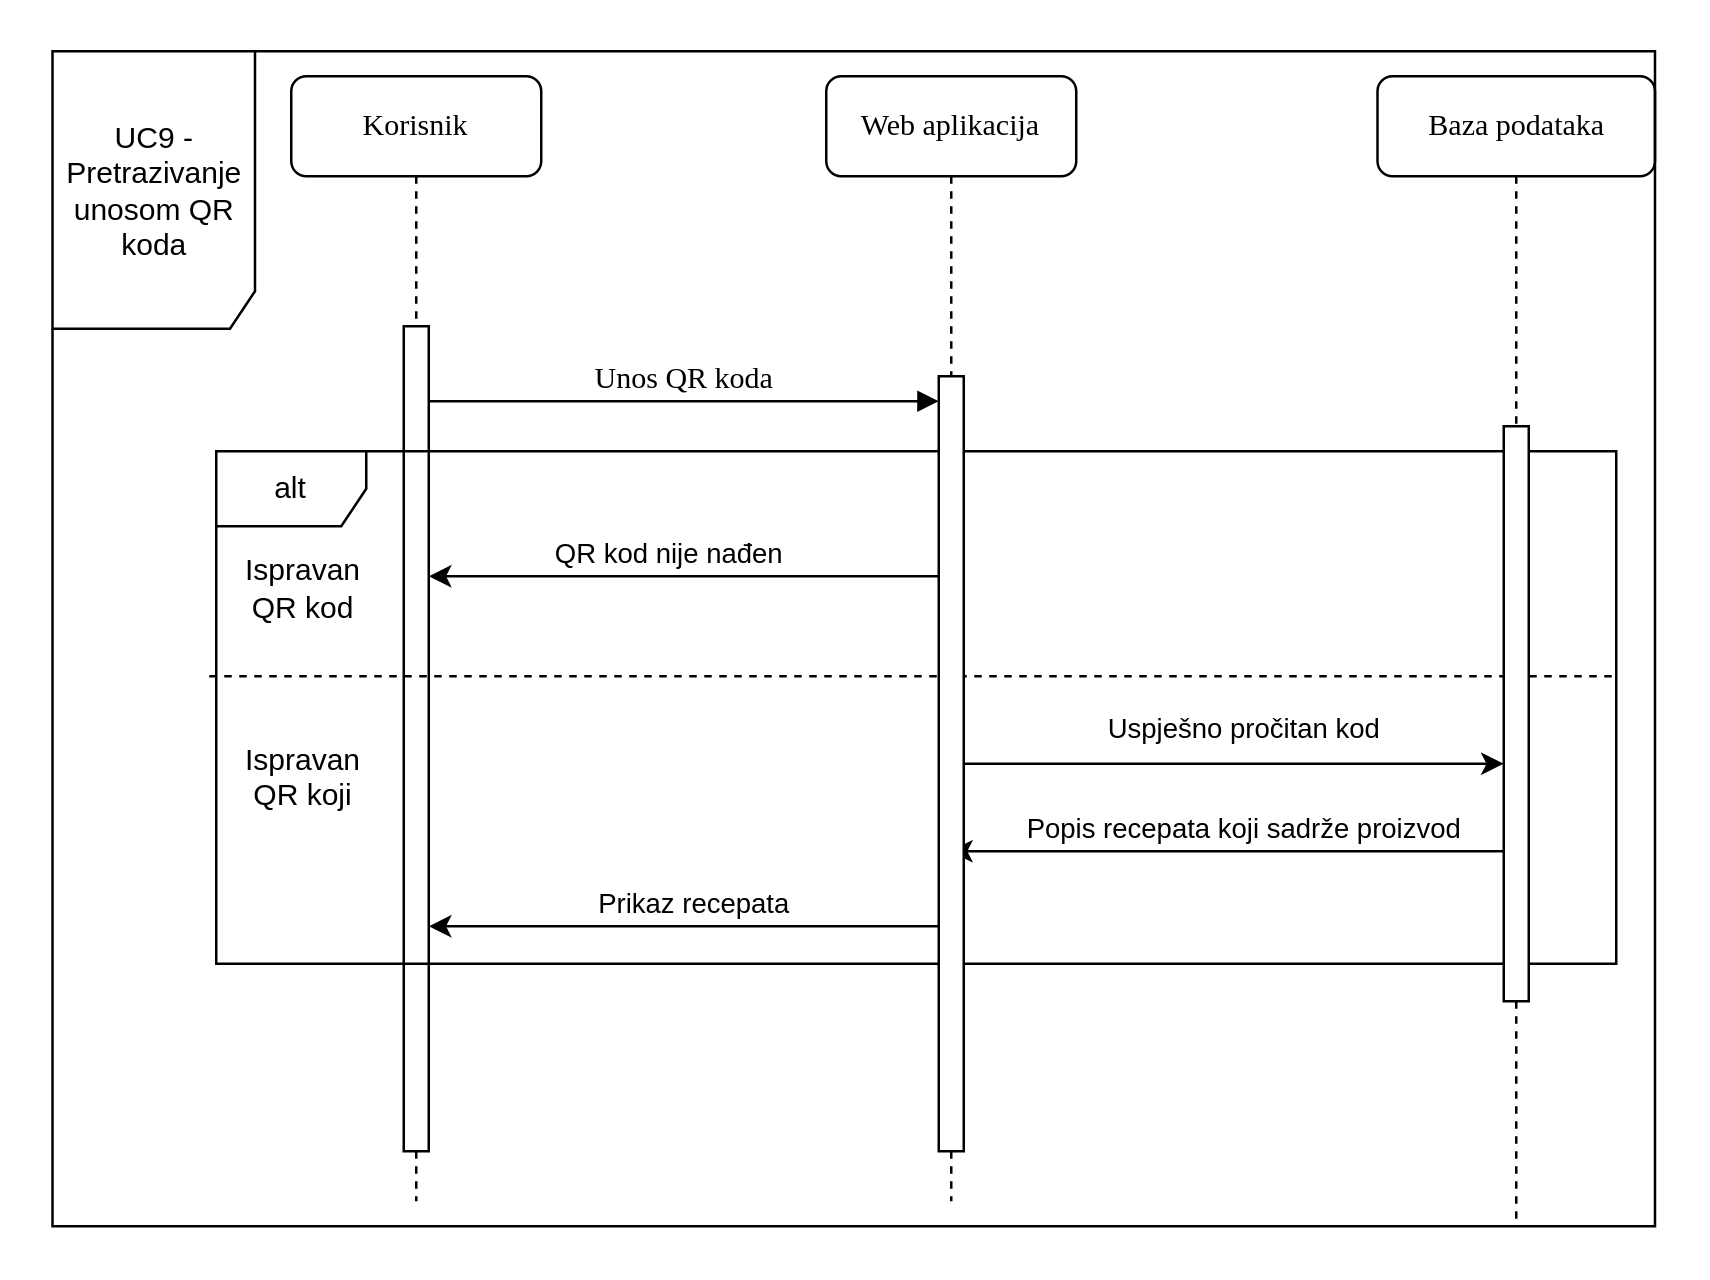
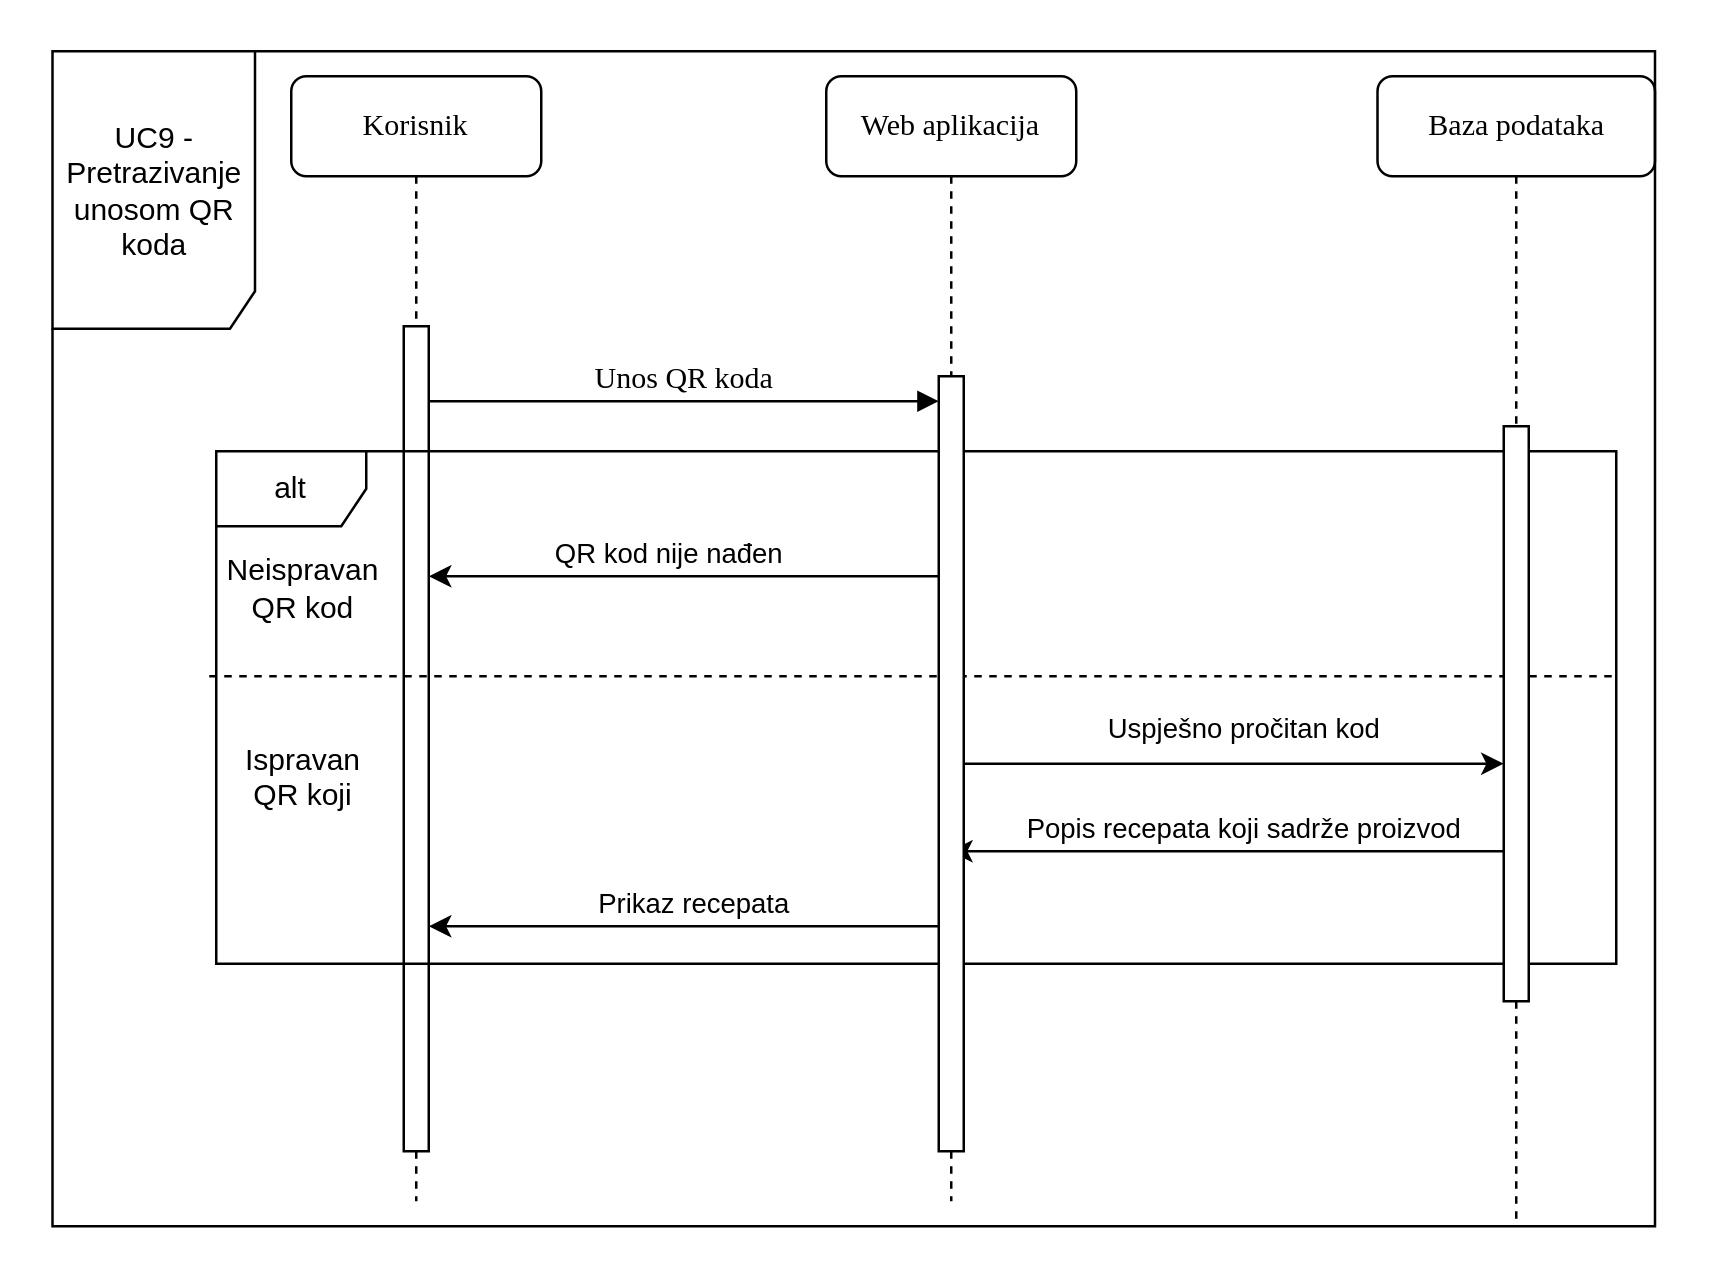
(304, 589) -> (304, 589)
